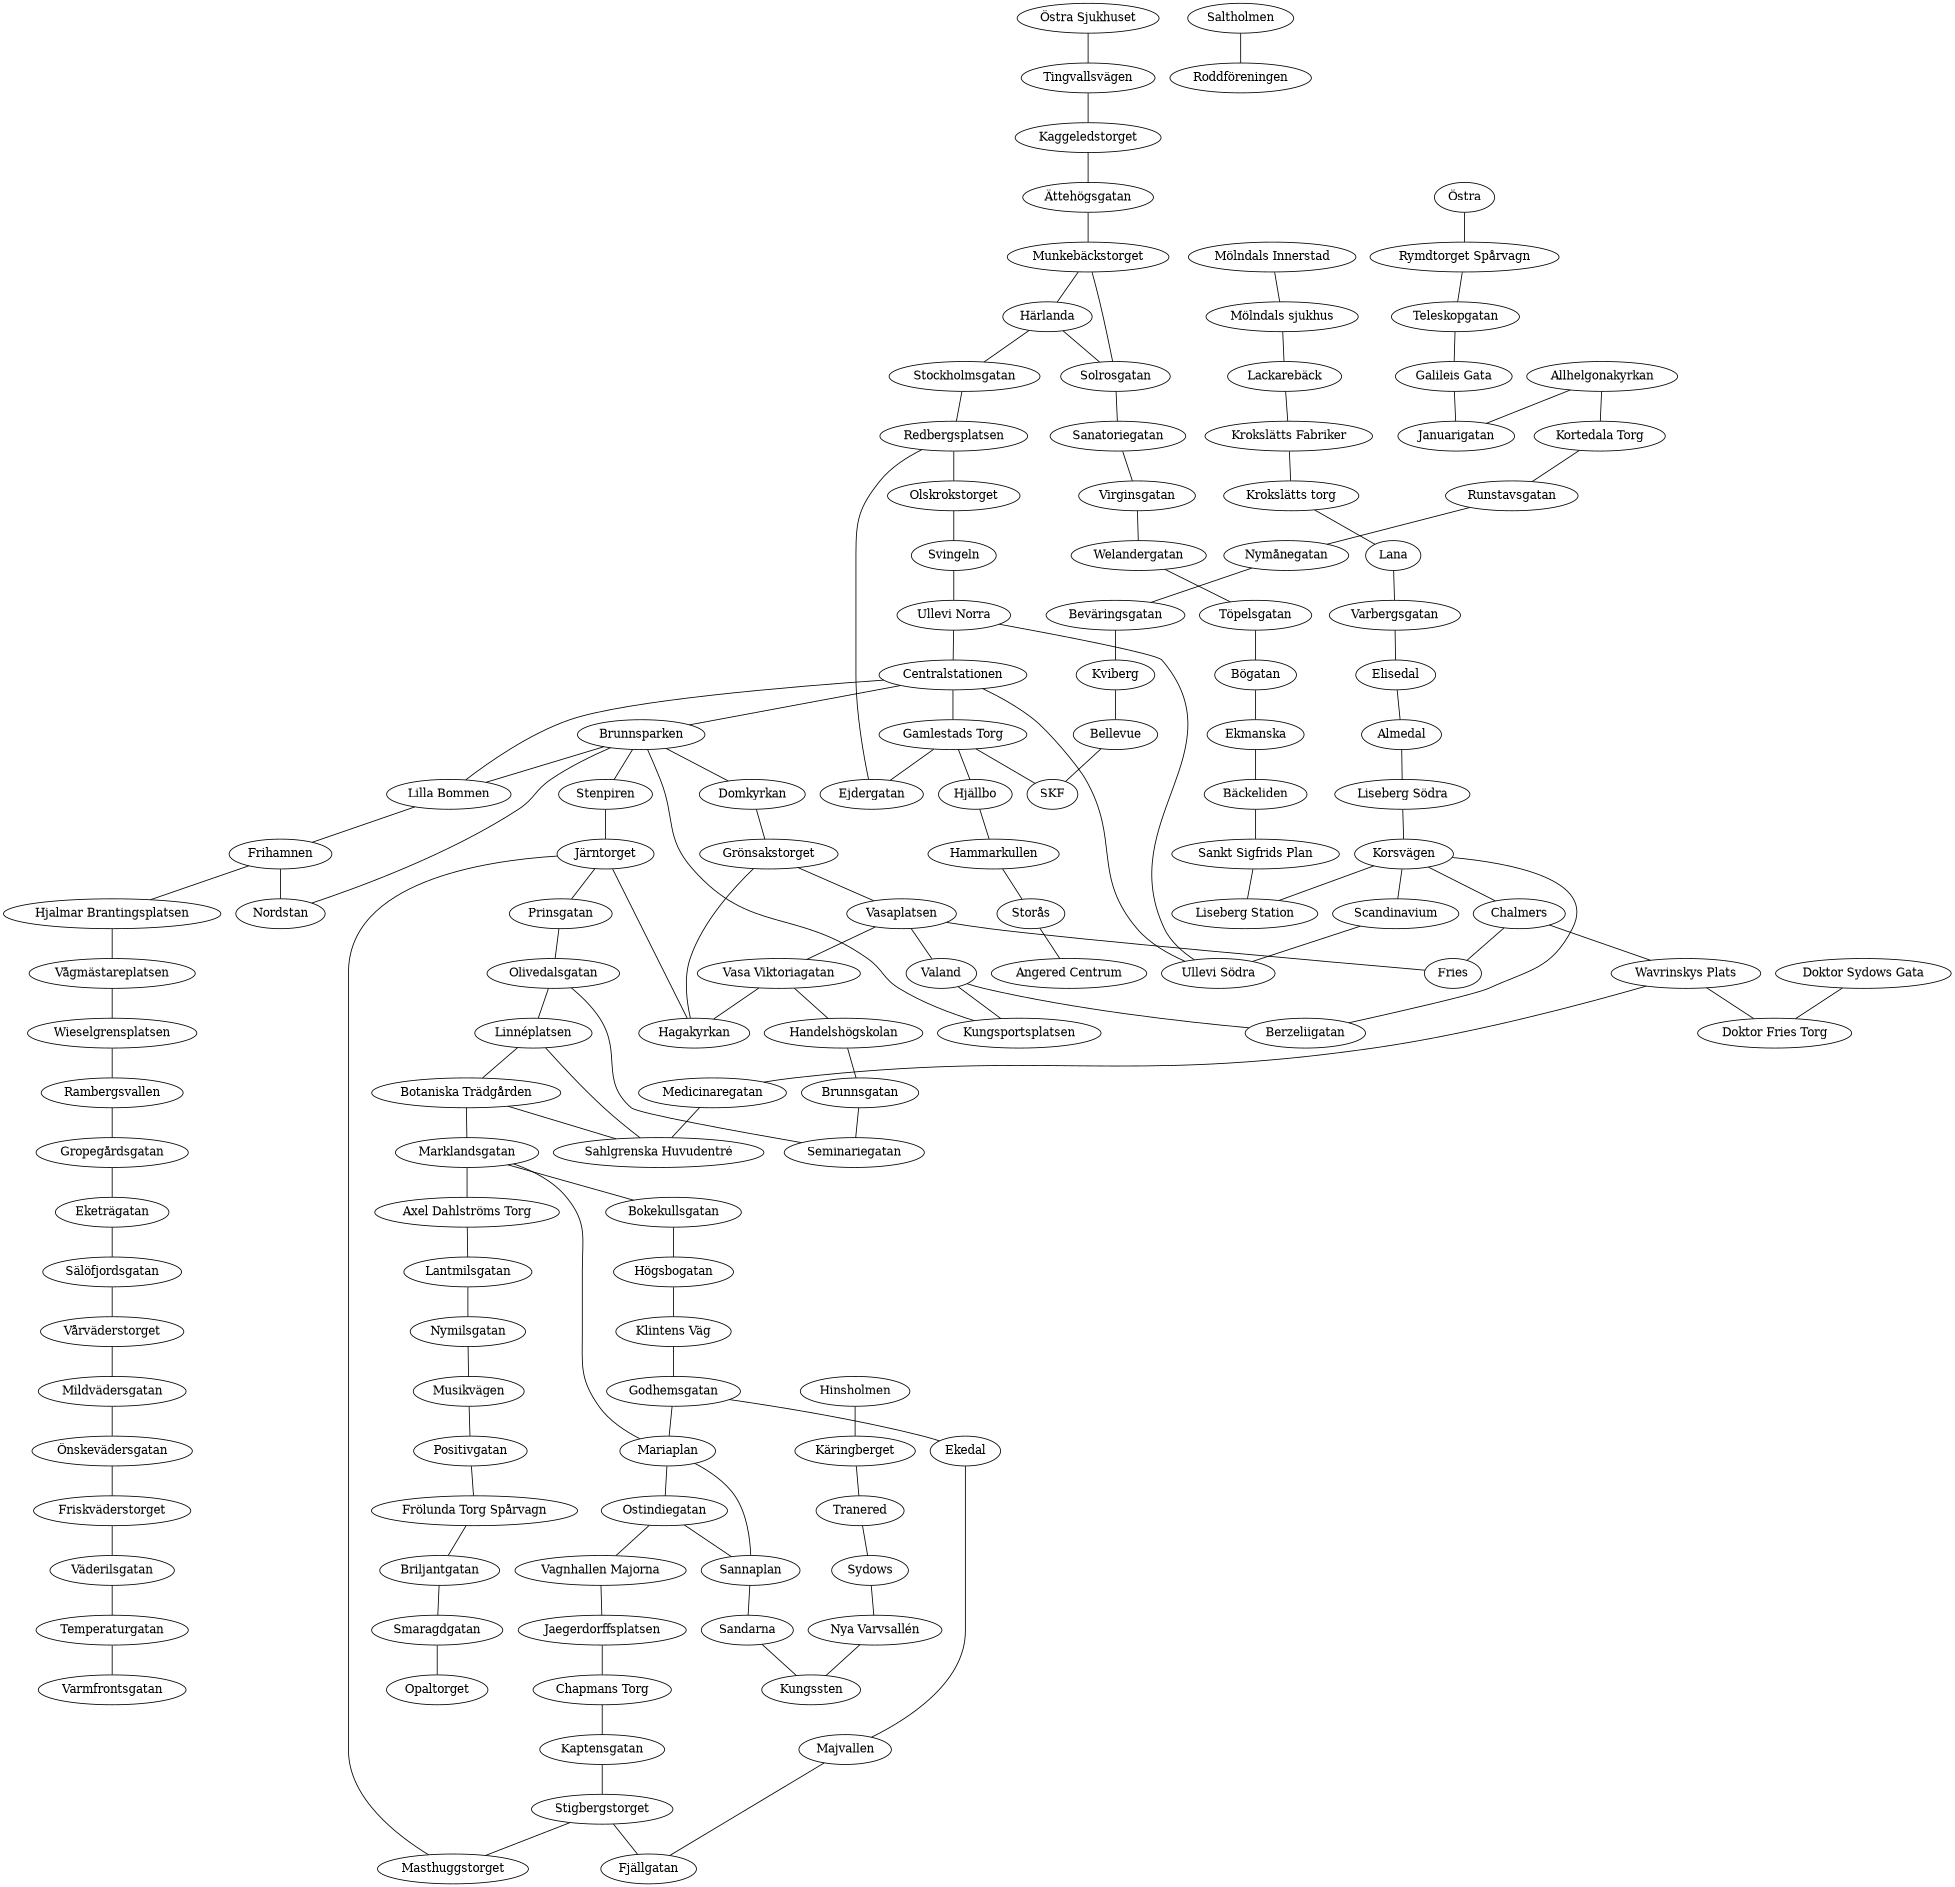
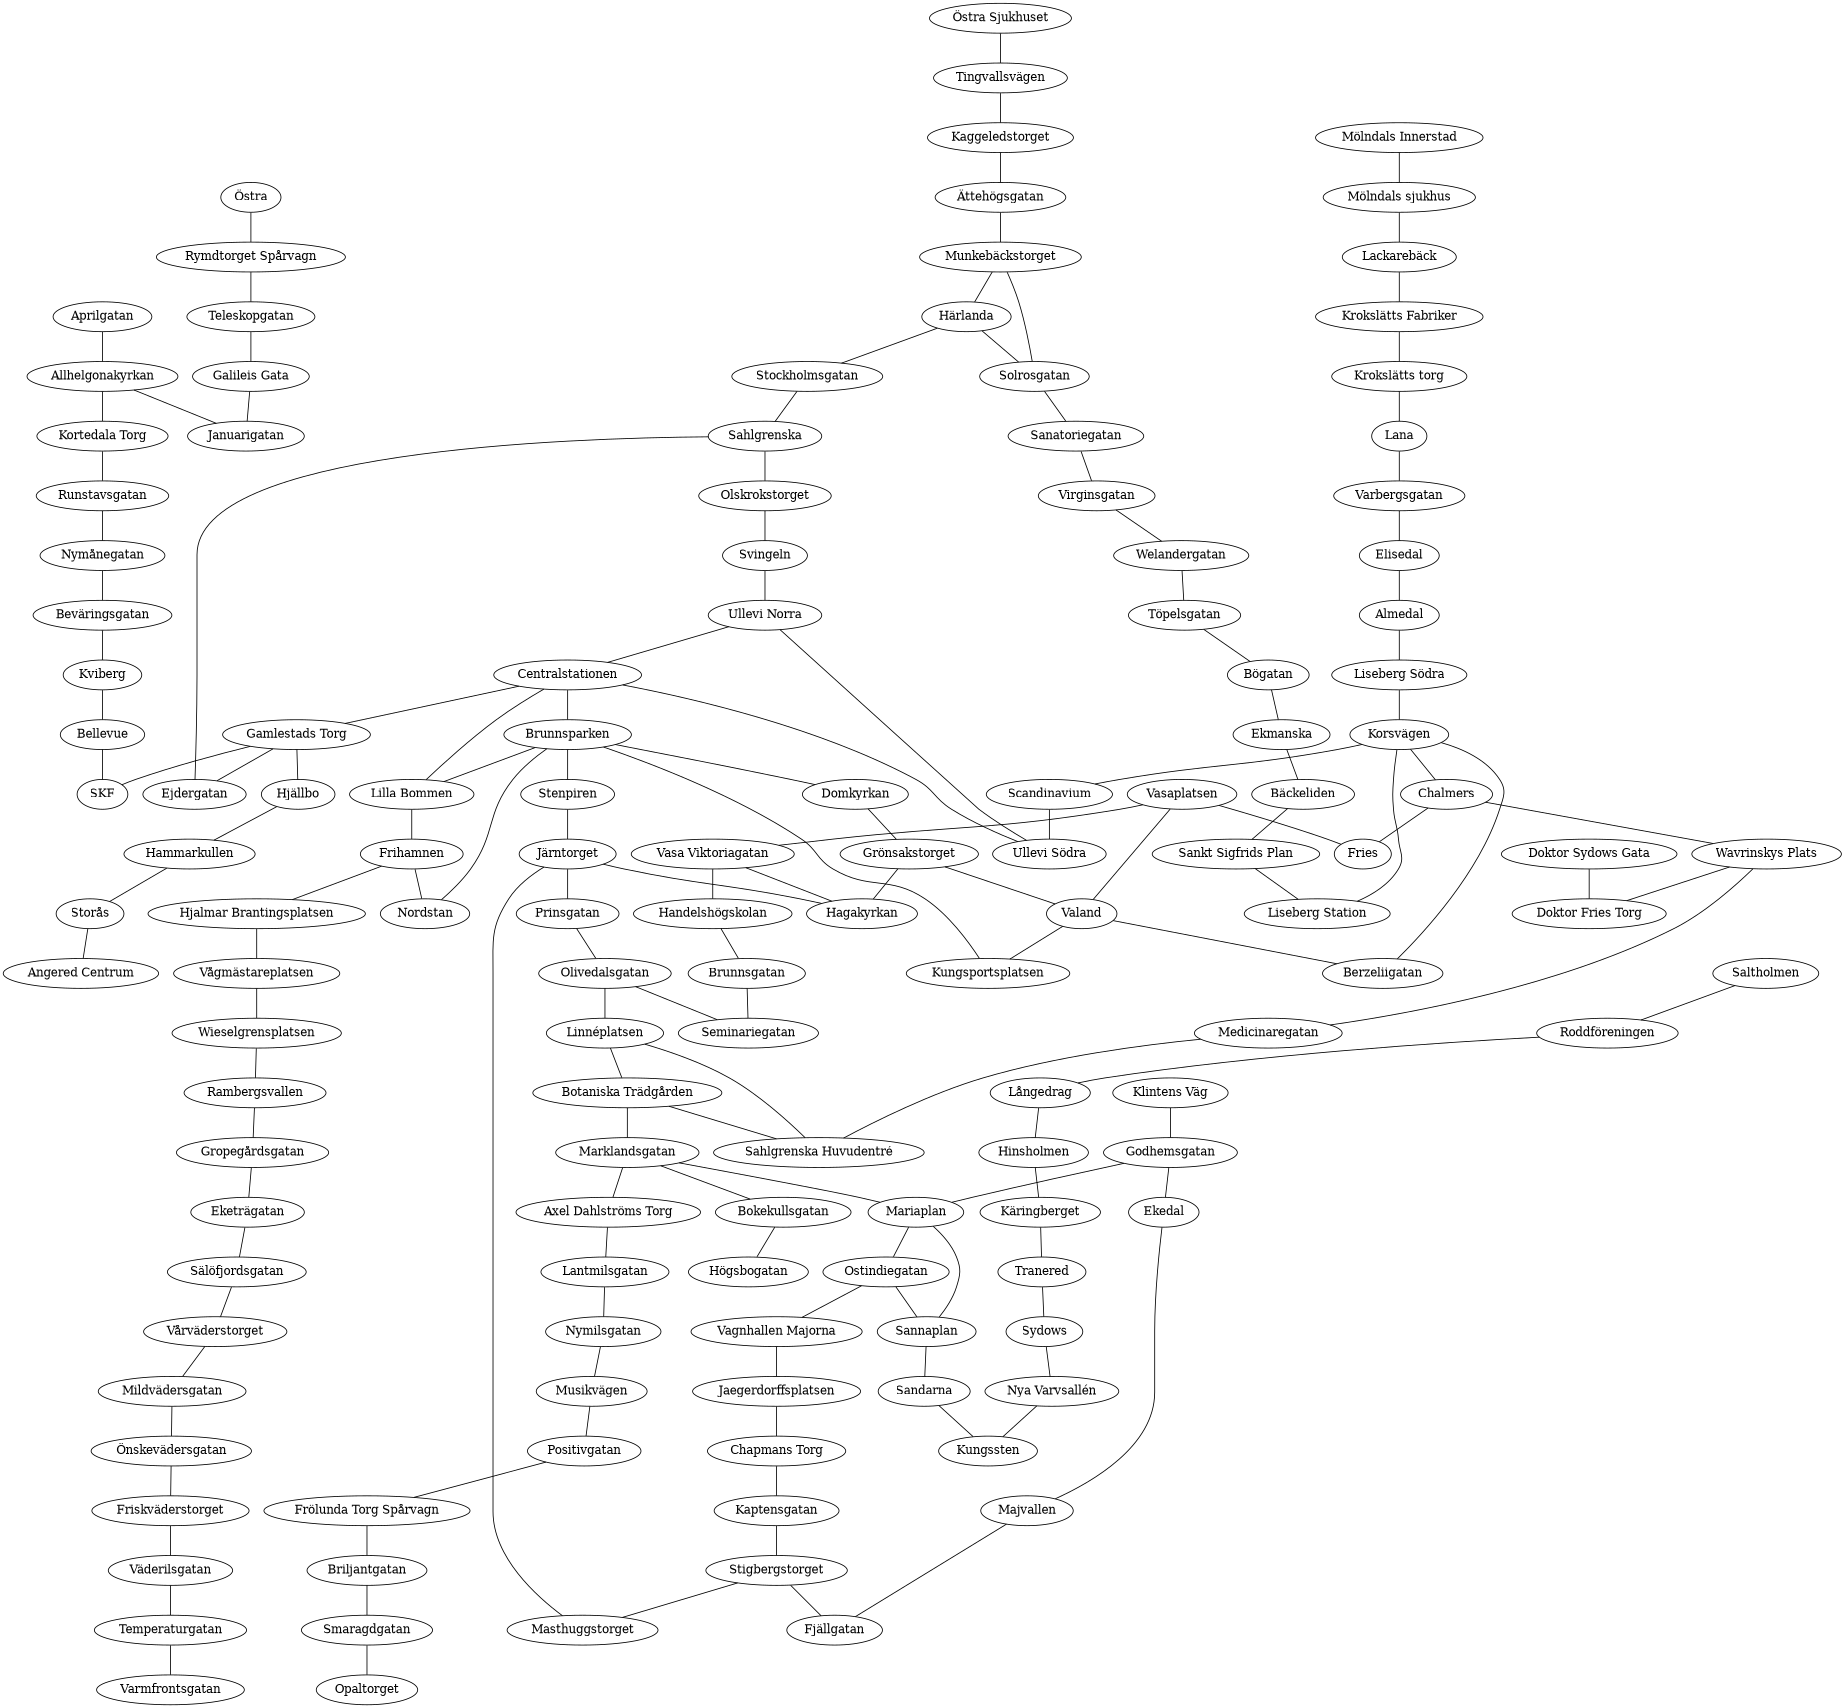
none -> (102, 317)
(954, 436) -> (765, 436)
(836, 884) -> (1000, 885)
none -> (1040, 1093)
(674, 1302) -> none
